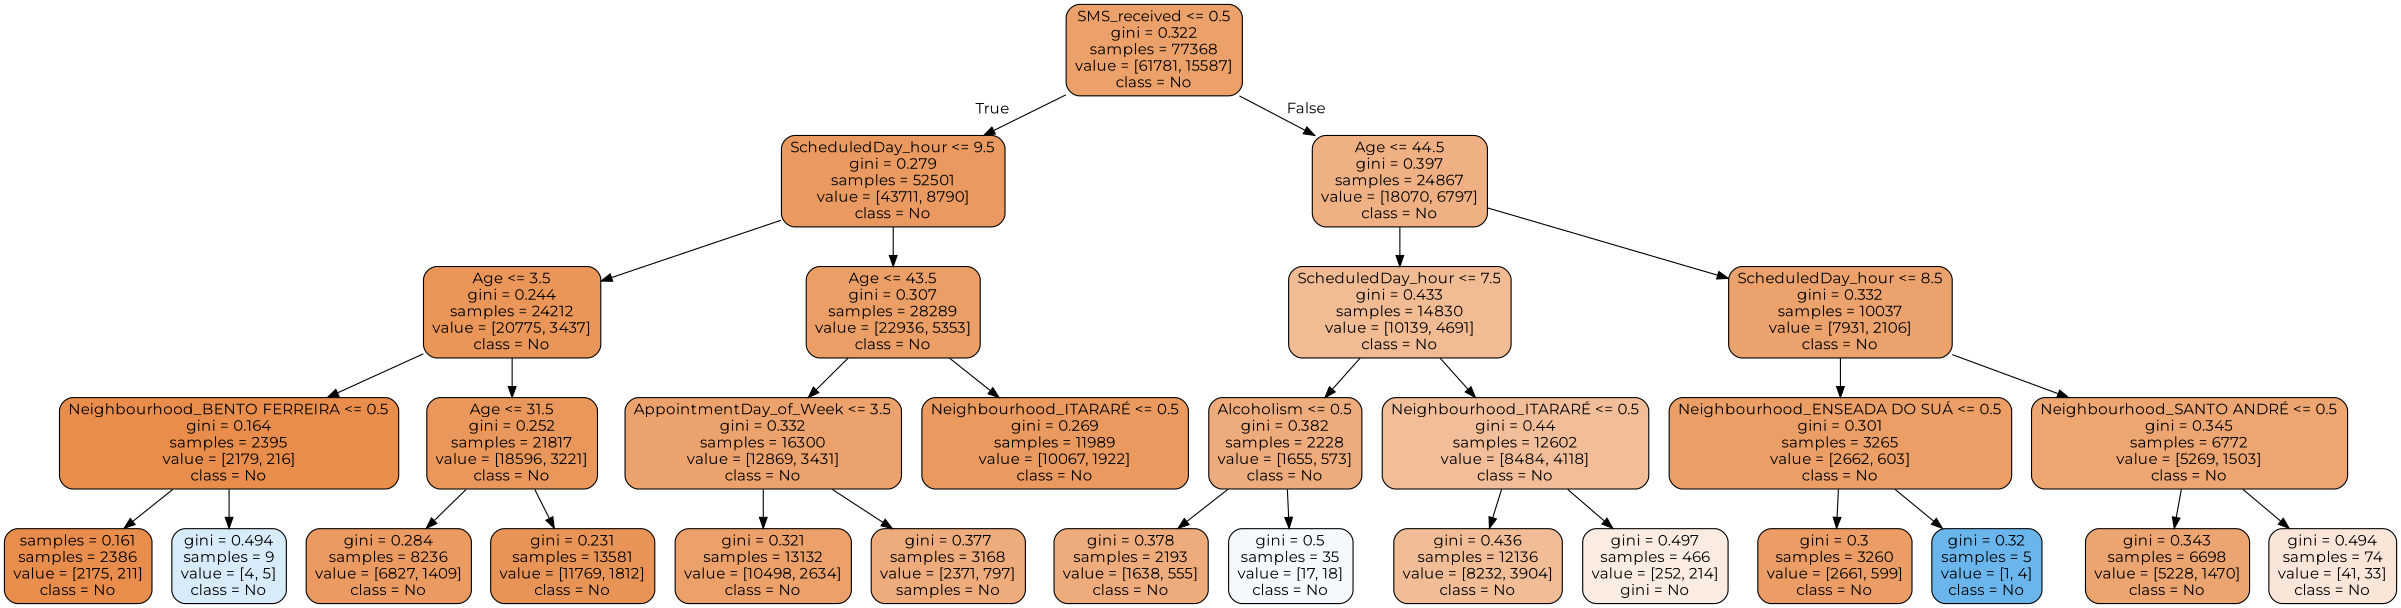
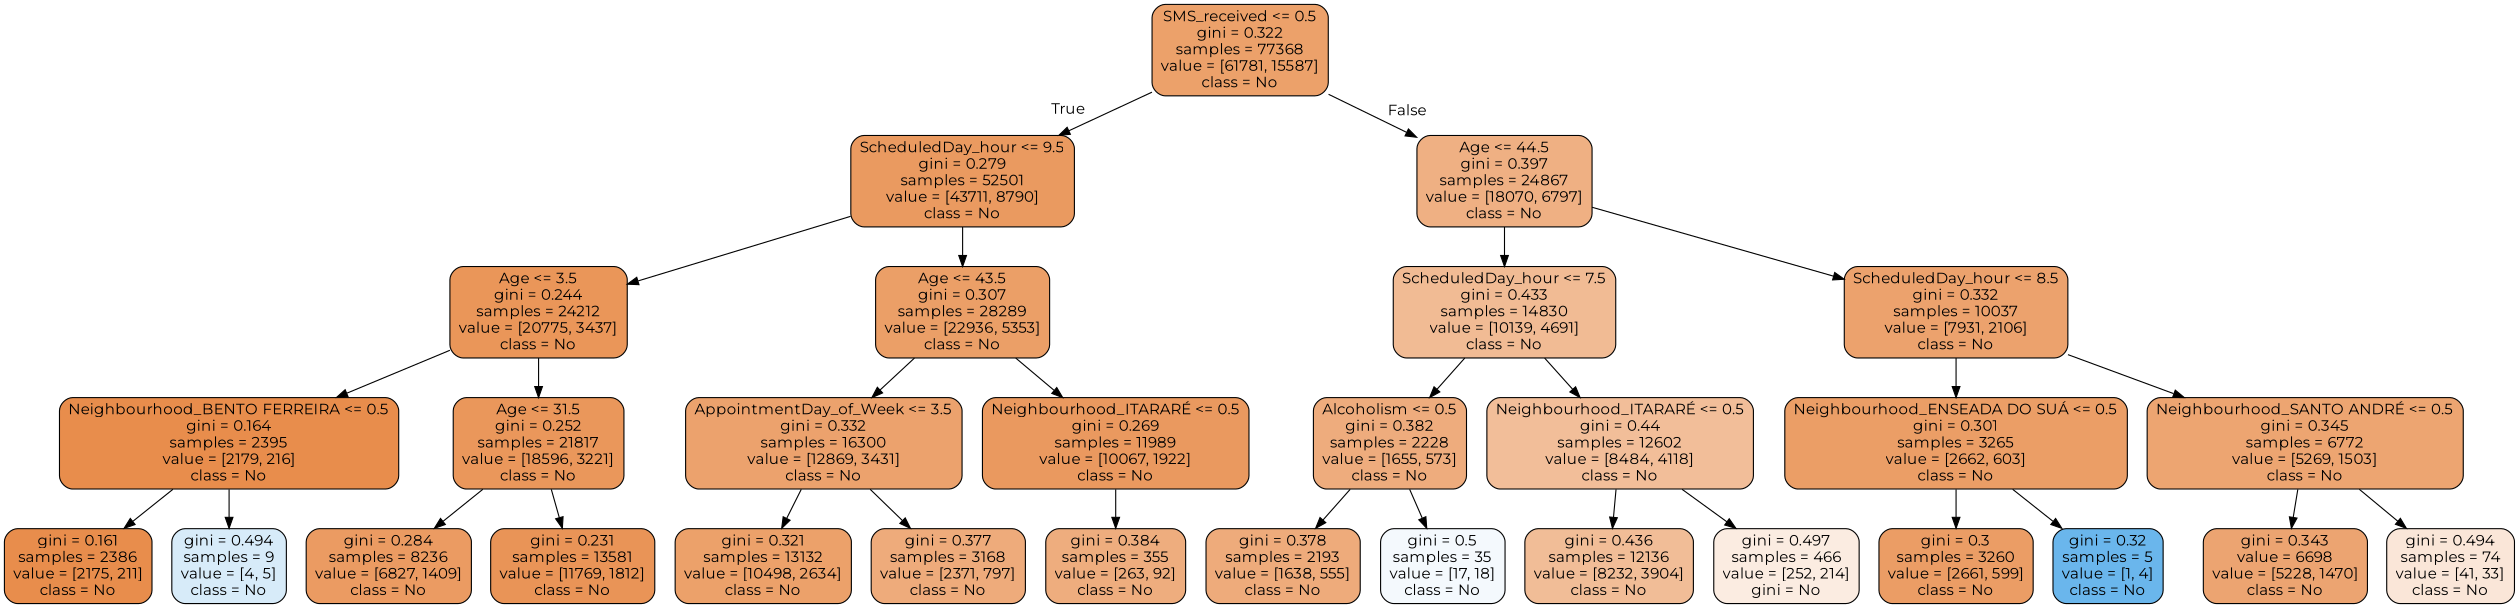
(78, 566) -> (78, 566)
(948, 566) -> (948, 566)
none -> (1116, 566)
(2168, 566) -> (2285, 566)
